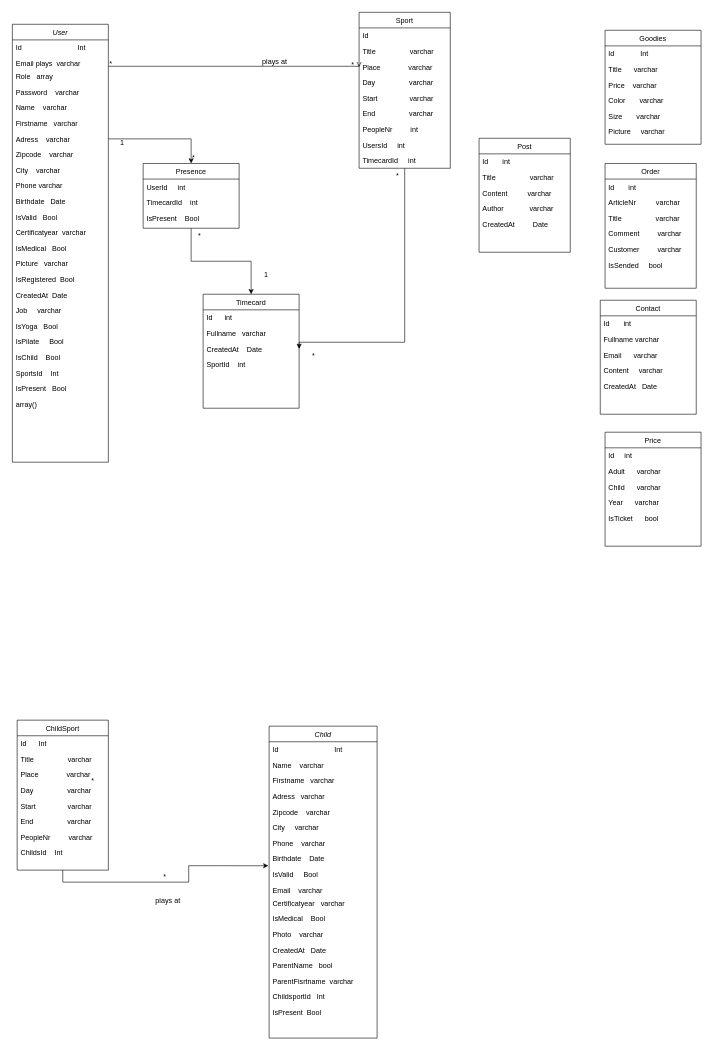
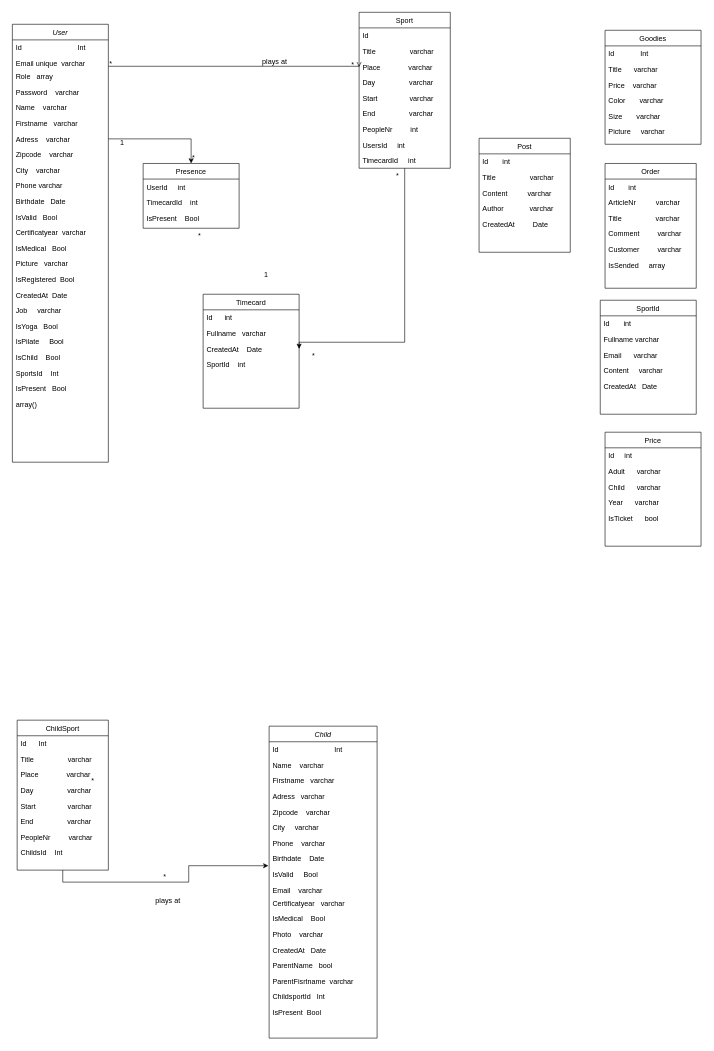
(51, 64) -> (53, 64)
(250, 261) -> none
(642, 265) -> (645, 265)
(648, 308) -> (648, 308)
